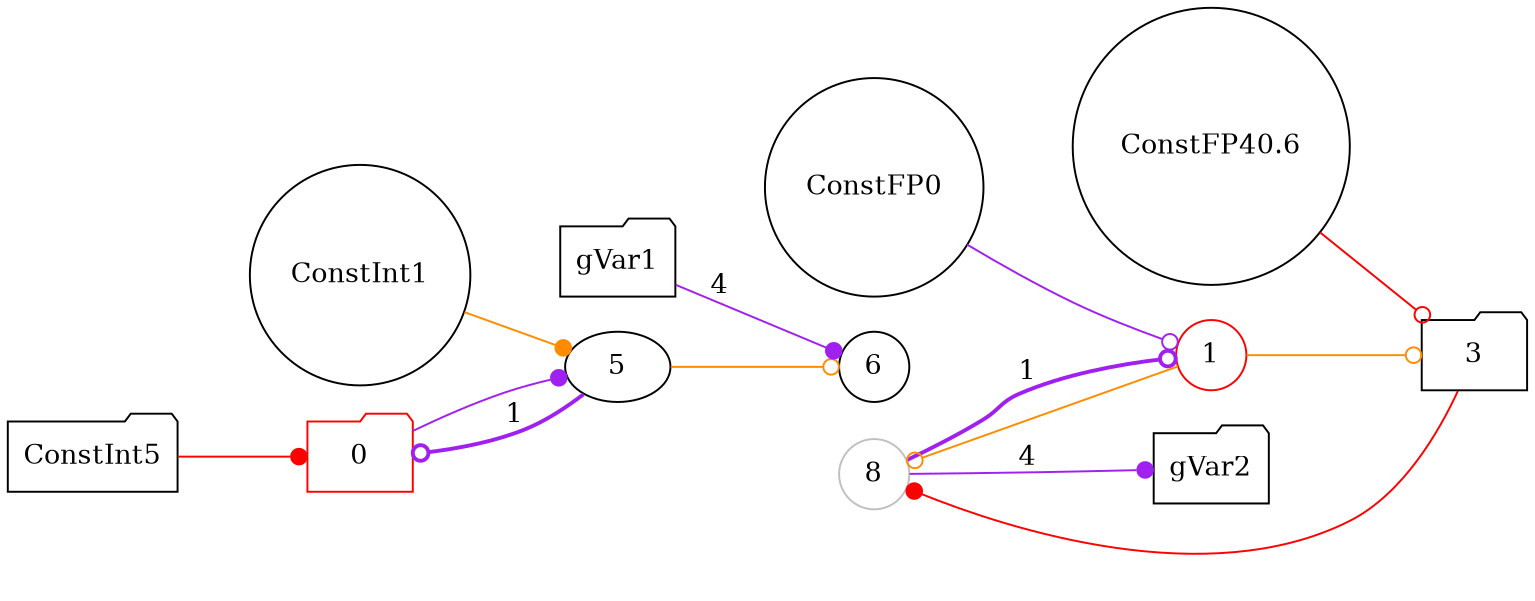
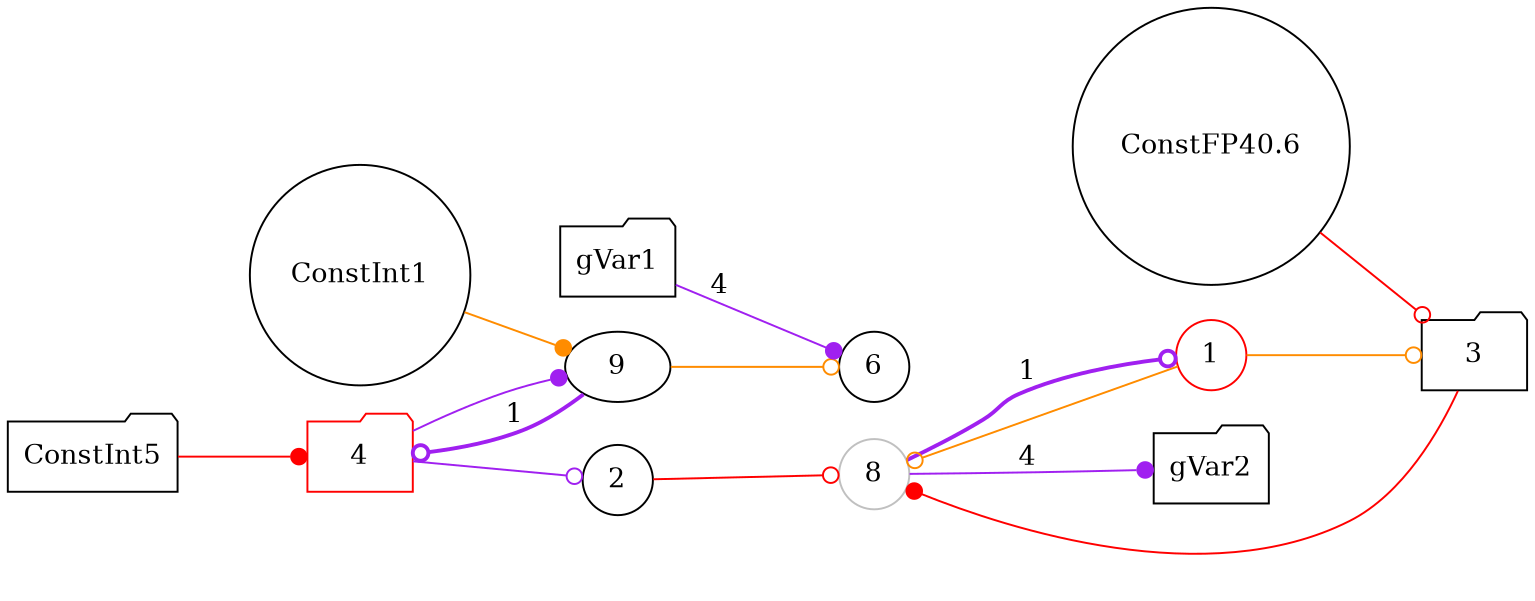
(874, 187) -> none
(618, 367) -> (618, 367)
(360, 457) -> (360, 457)
none -> (618, 480)
